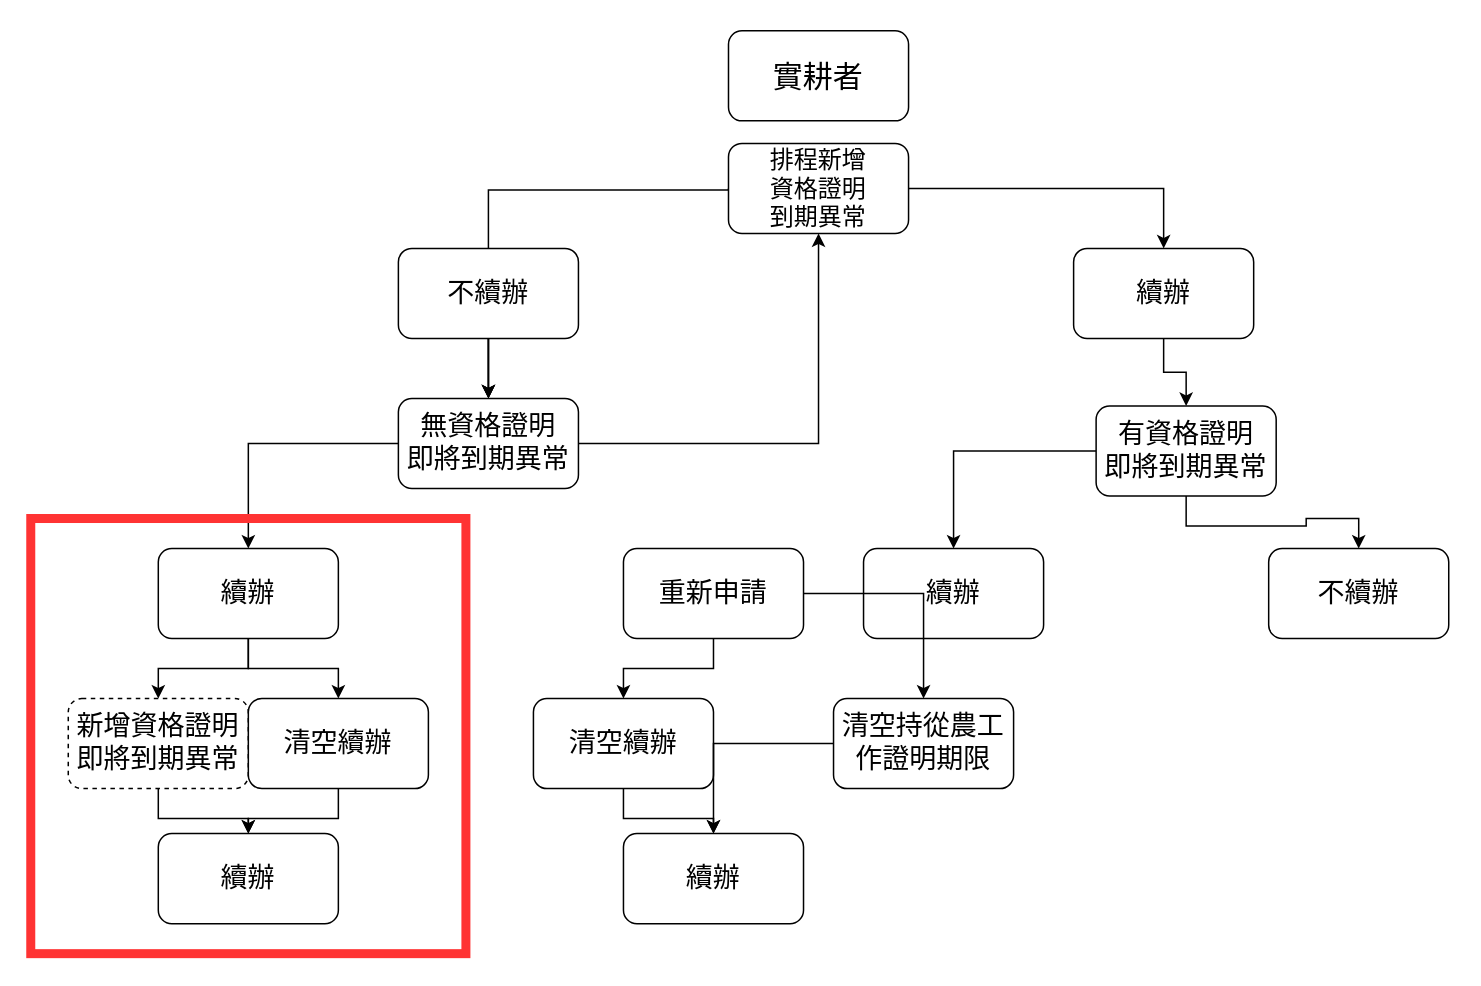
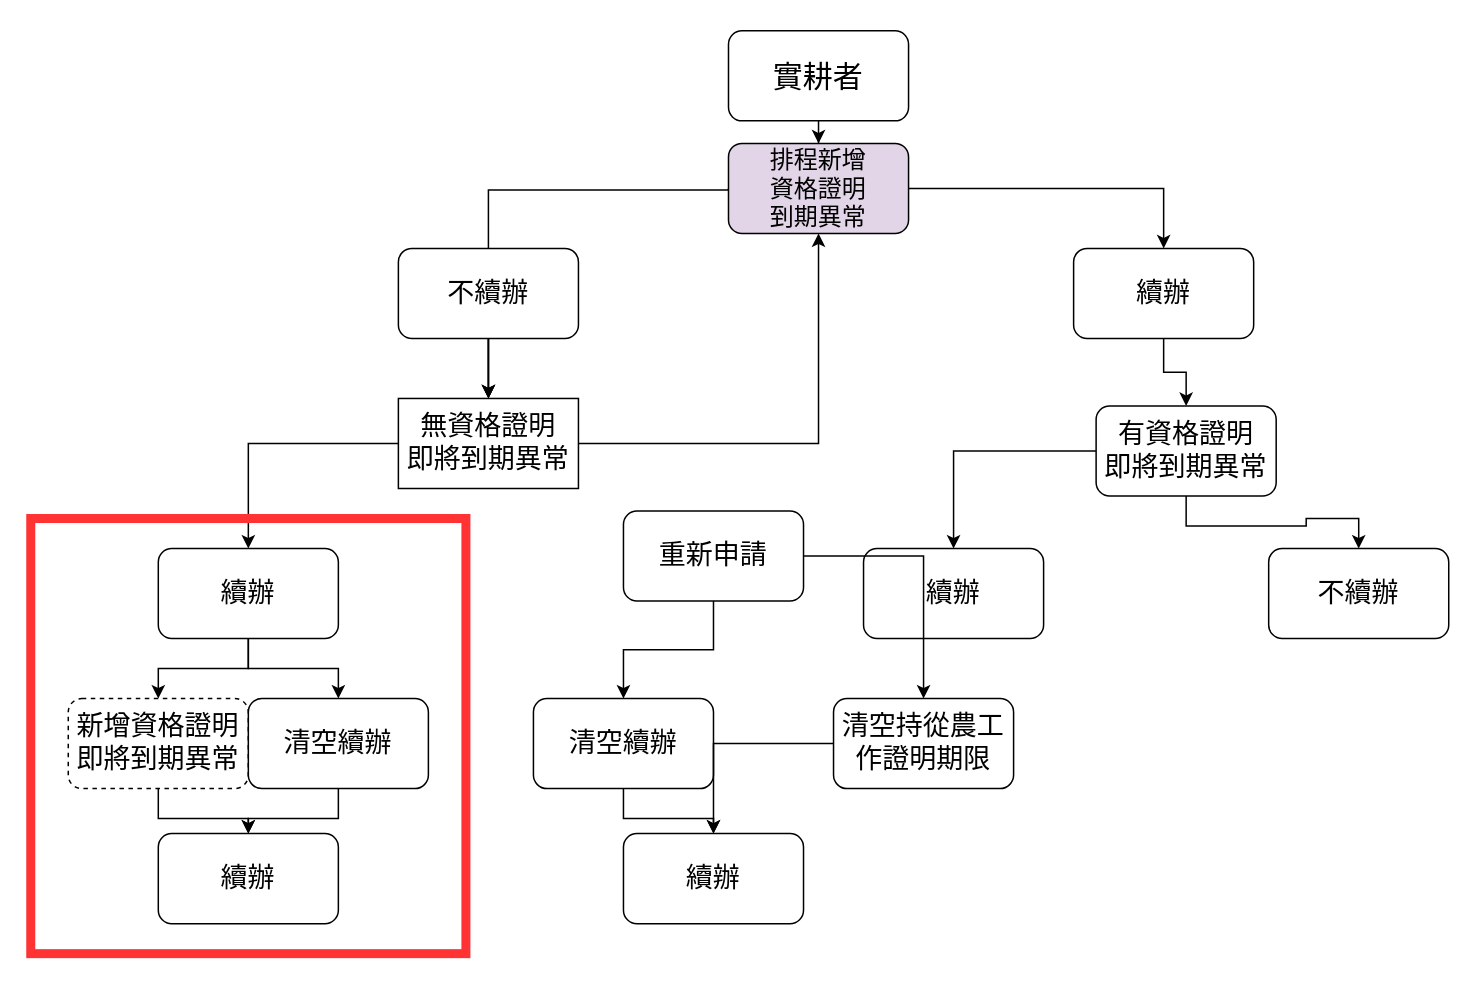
none -> (818, 132)
(818, 188) -> (818, 188)
(488, 443) -> (488, 443)
(713, 593) -> (713, 556)
